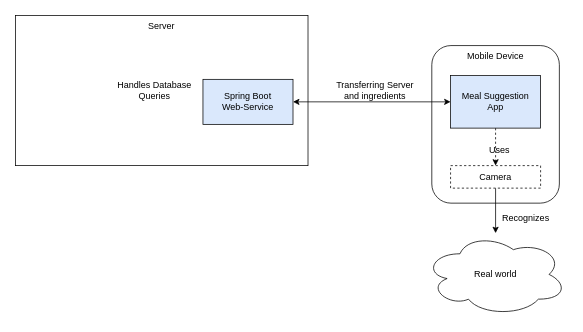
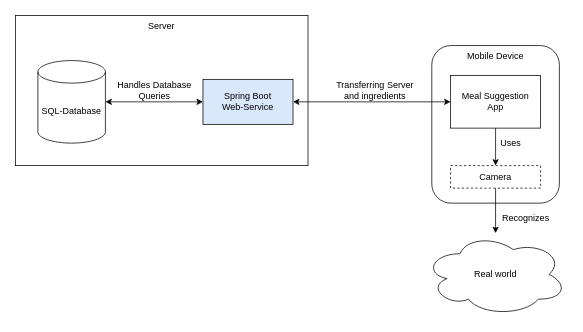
none -> (72, 102)
none -> (111, 102)
(495, 102) -> (495, 102)
(495, 144) -> (495, 144)
(499, 150) -> (510, 143)
